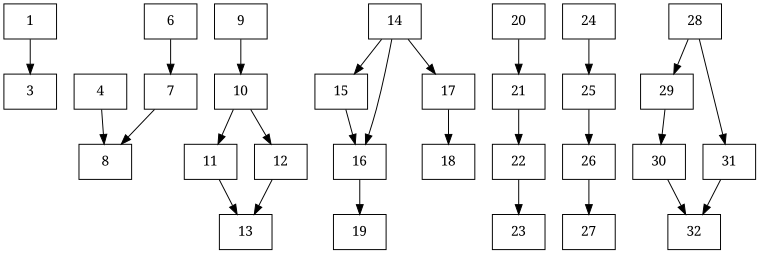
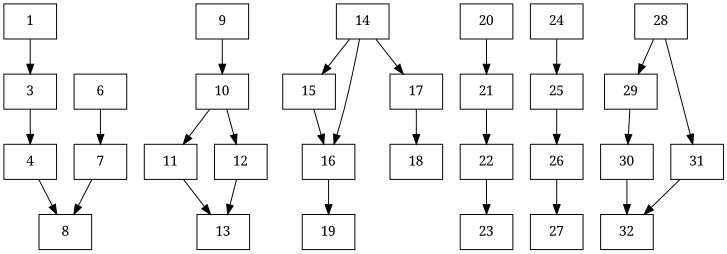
none -> (30, 122)
